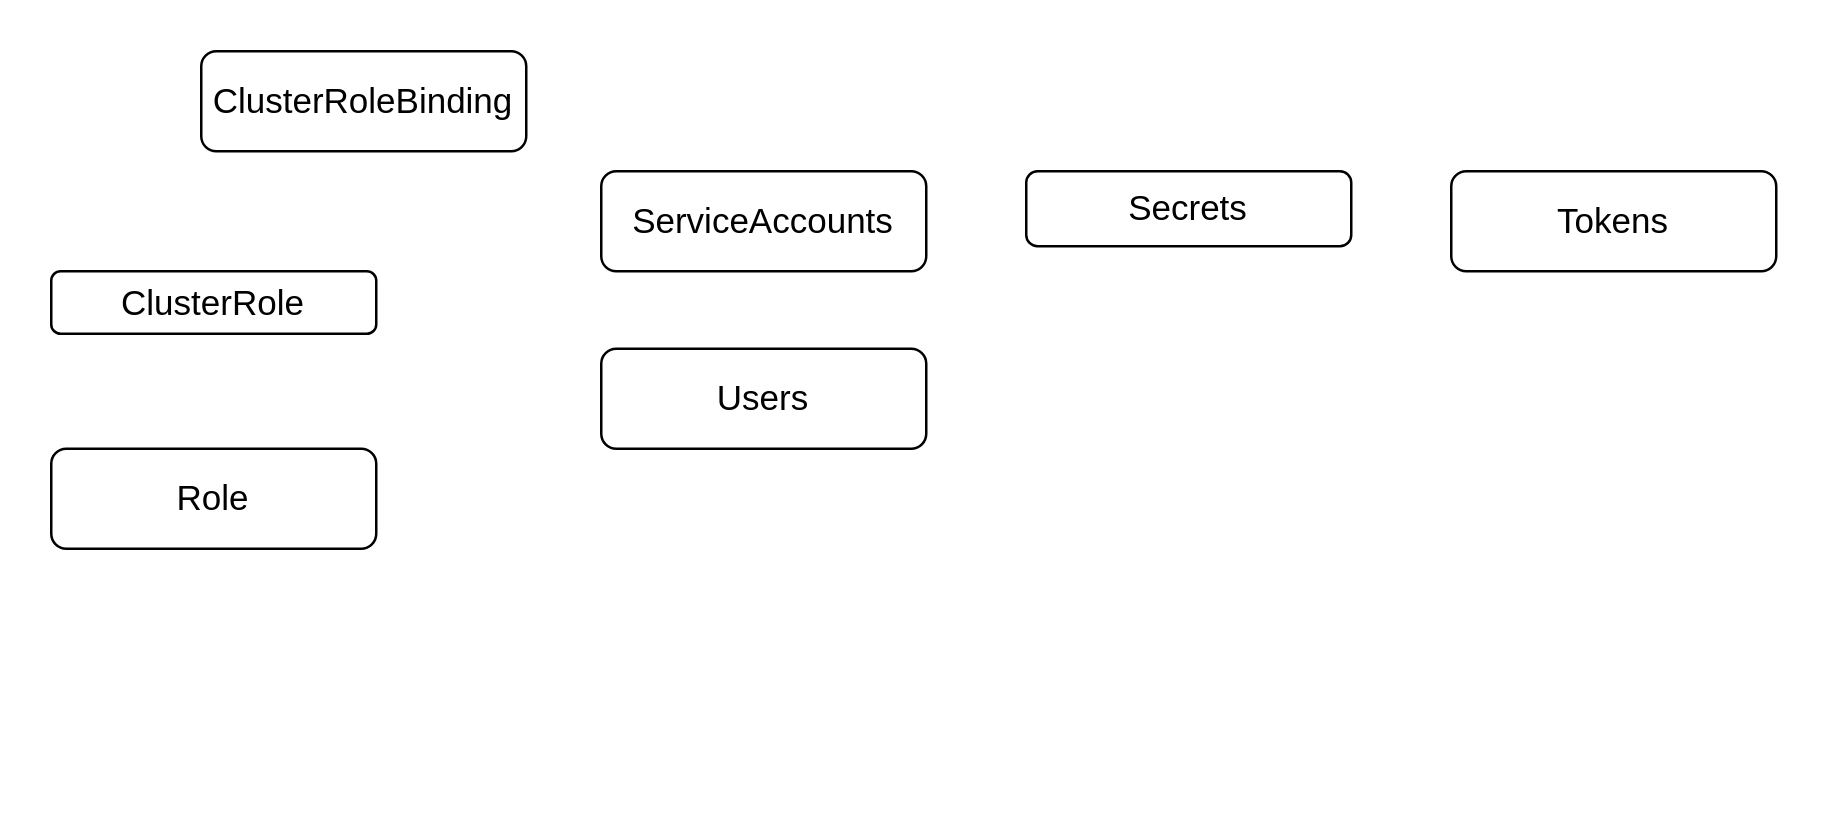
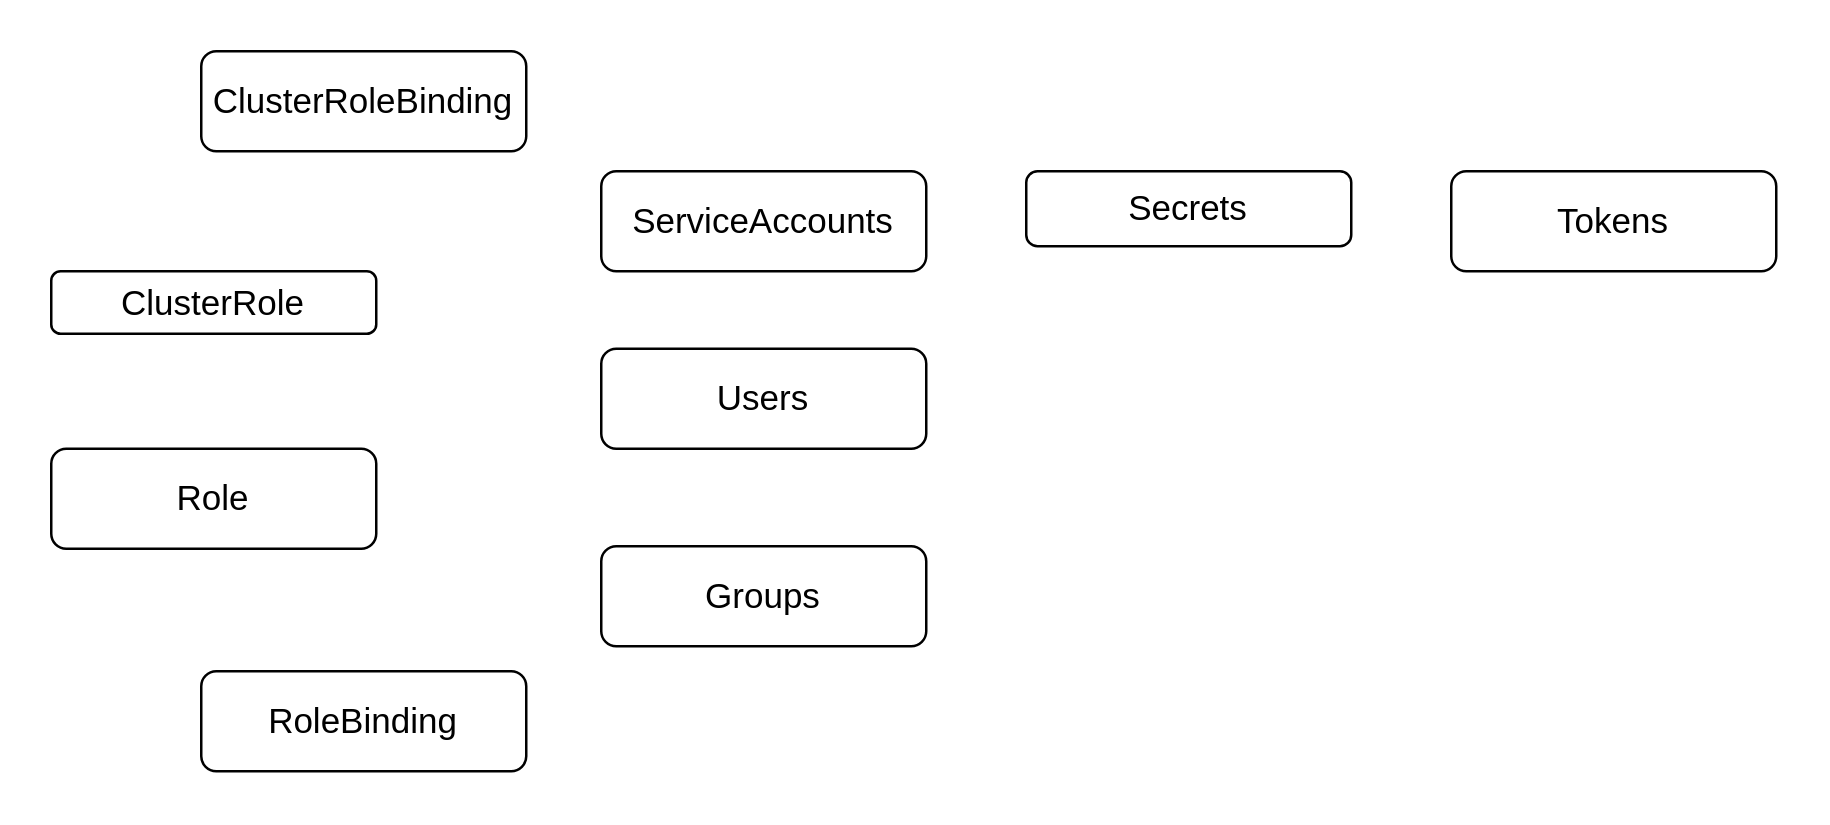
none -> (764, 596)
none -> (364, 721)
